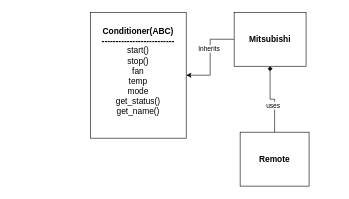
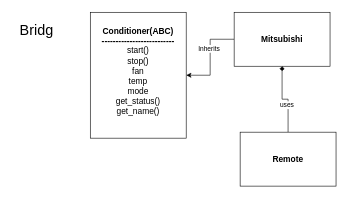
none -> (36, 30)
(270, 39) -> (282, 39)
(275, 159) -> (288, 159)
